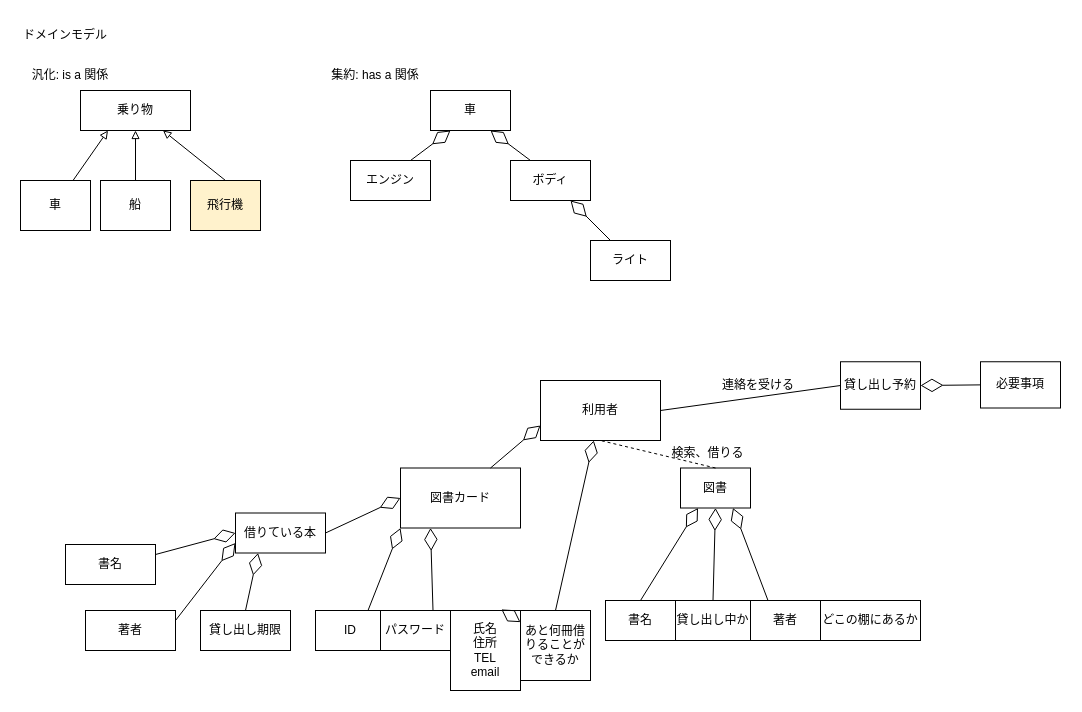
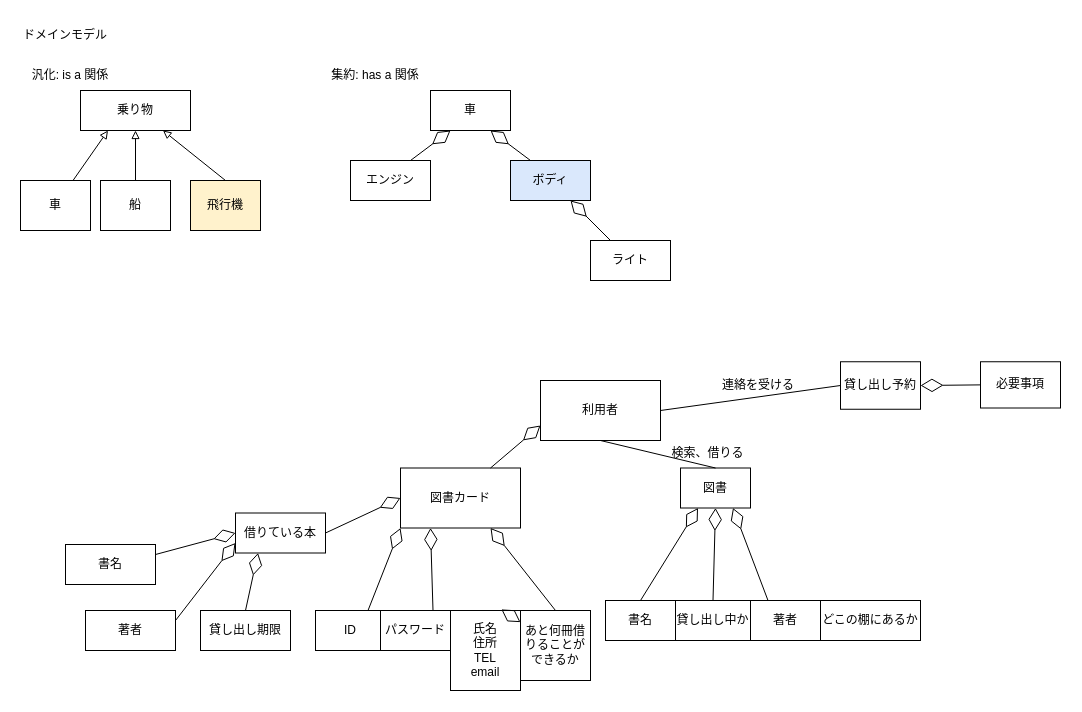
(551, 181) -> (551, 181)
(658, 454) -> (658, 454)
(572, 536) -> (530, 578)
